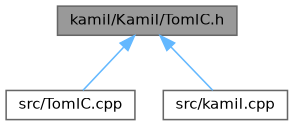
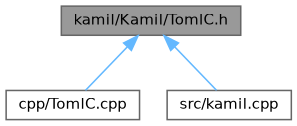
(71, 105) -> (73, 105)
